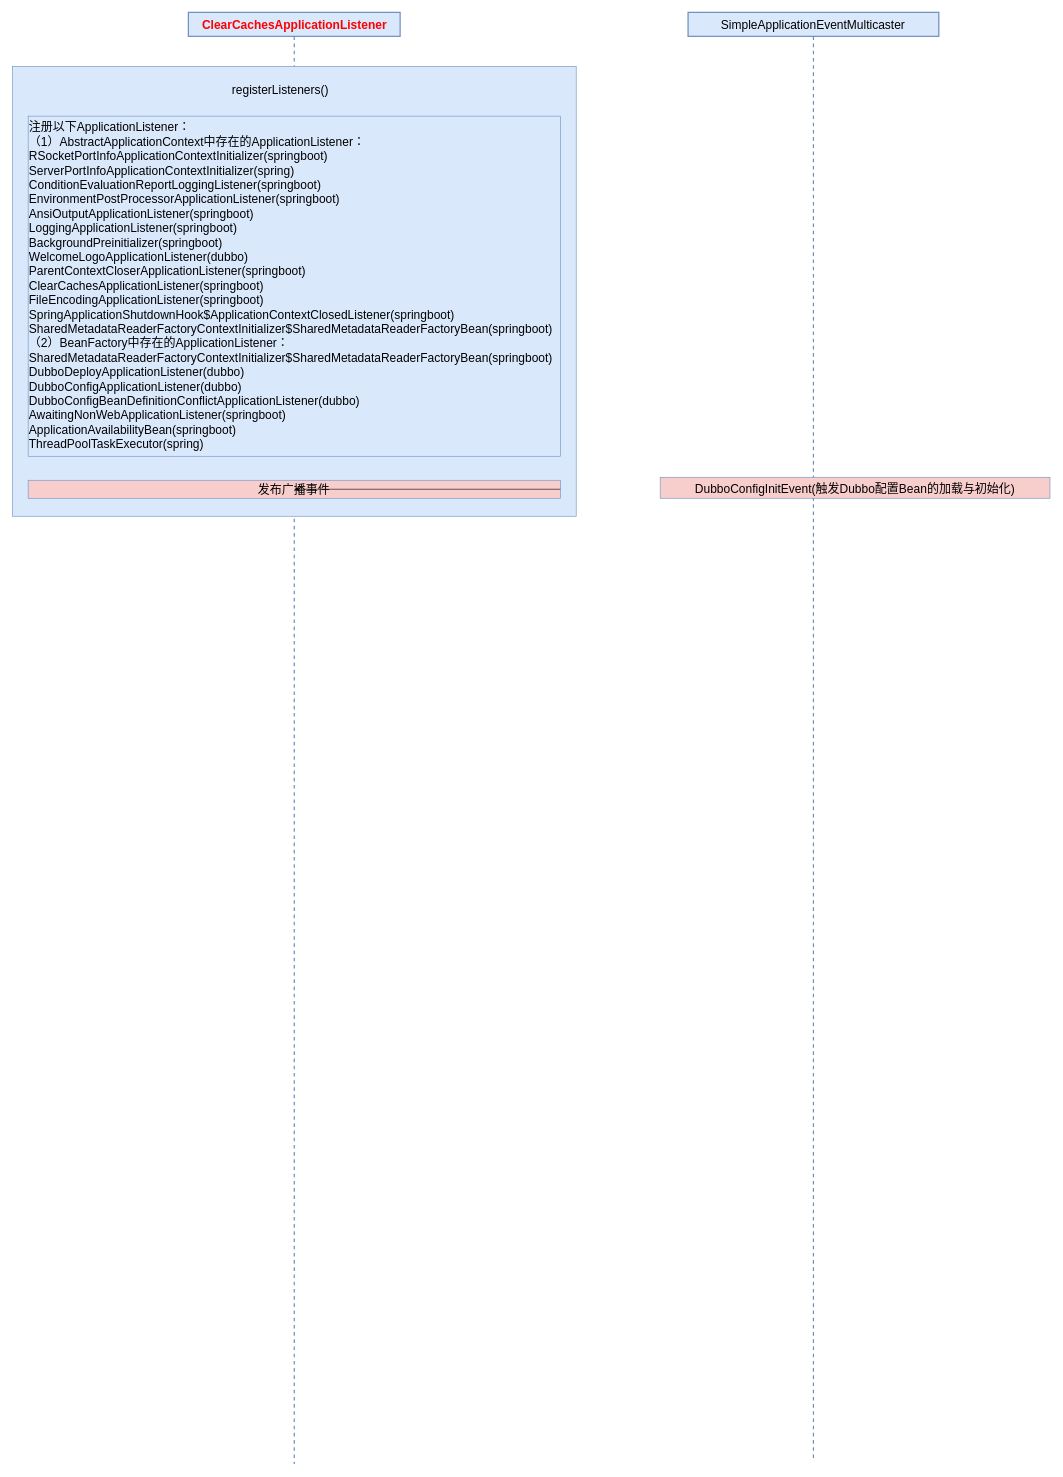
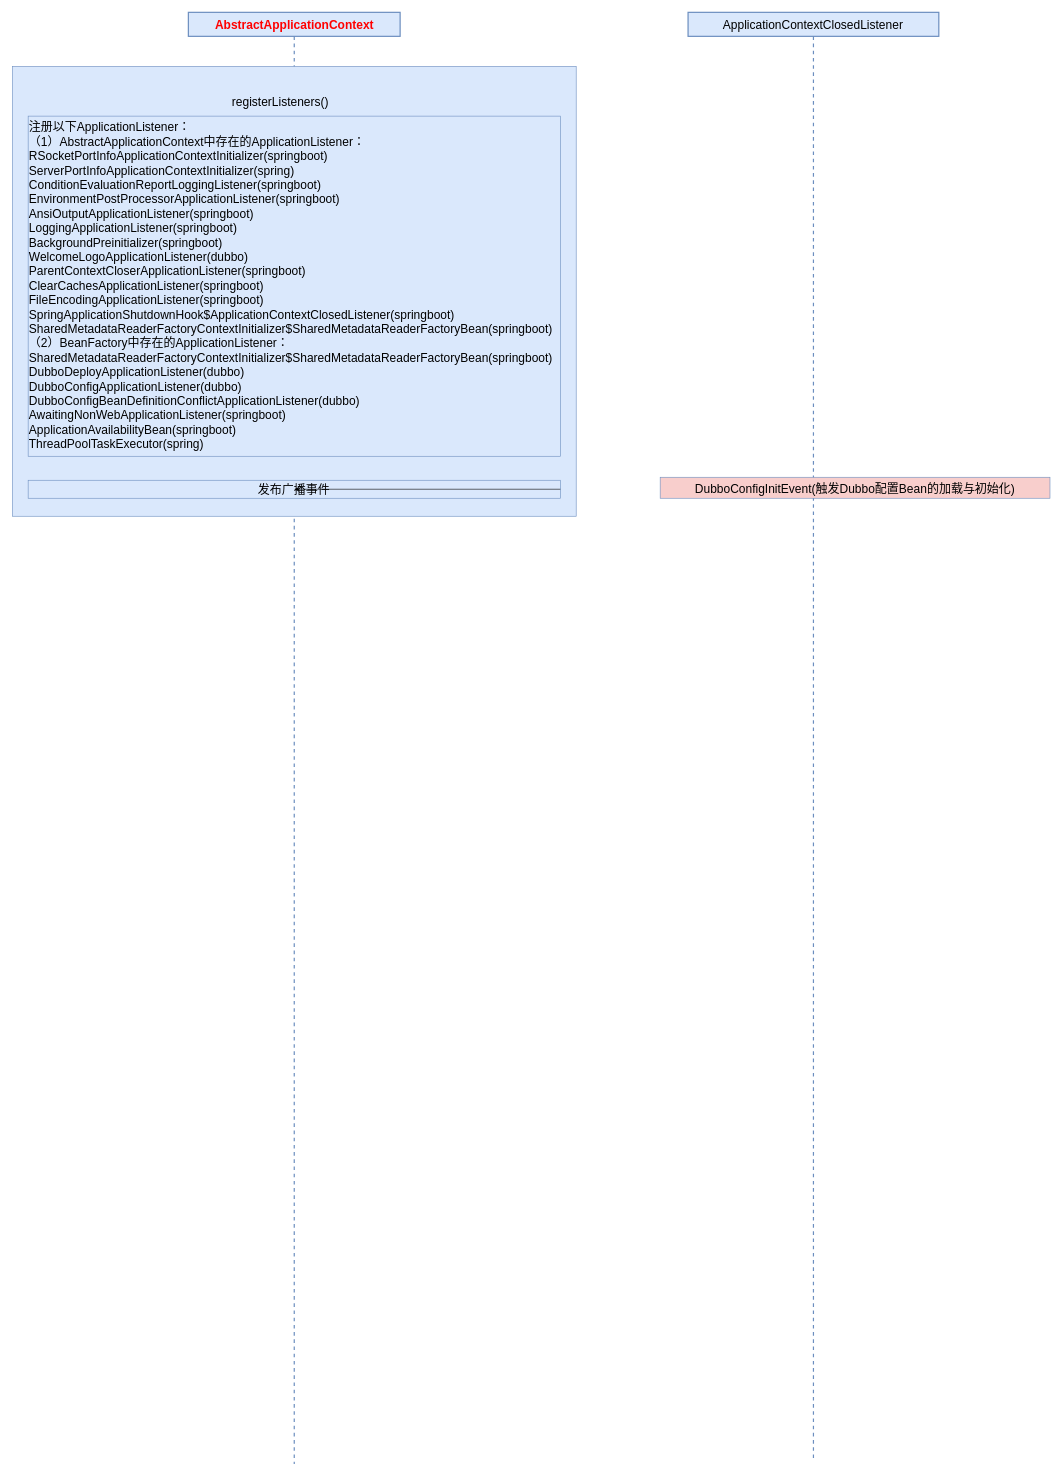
(295, 24) -> (295, 24)
(813, 24) -> (813, 24)
(281, 89) -> (281, 101)
(294, 489) -> (294, 489)
